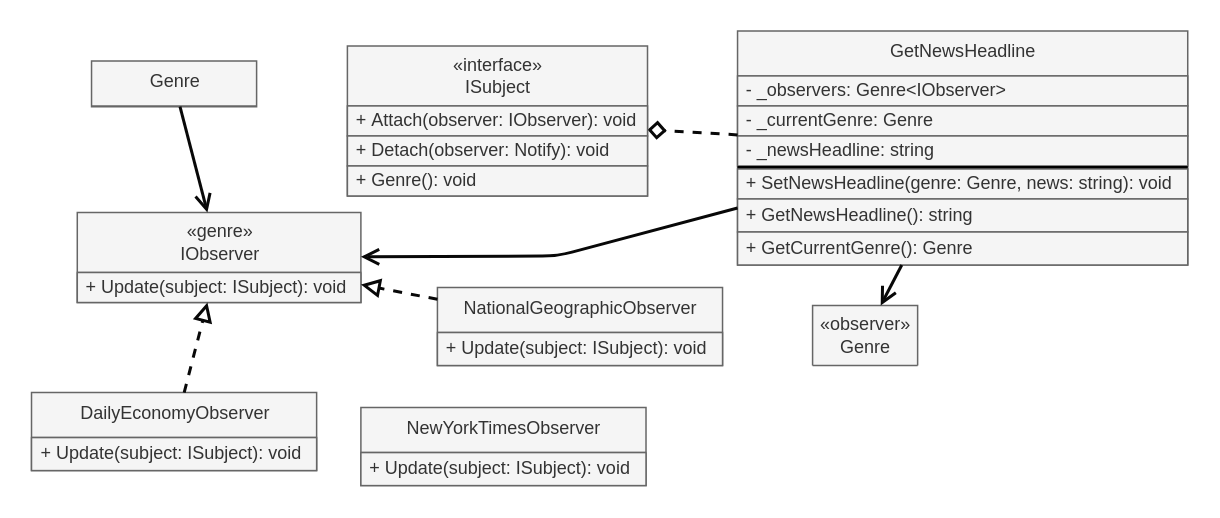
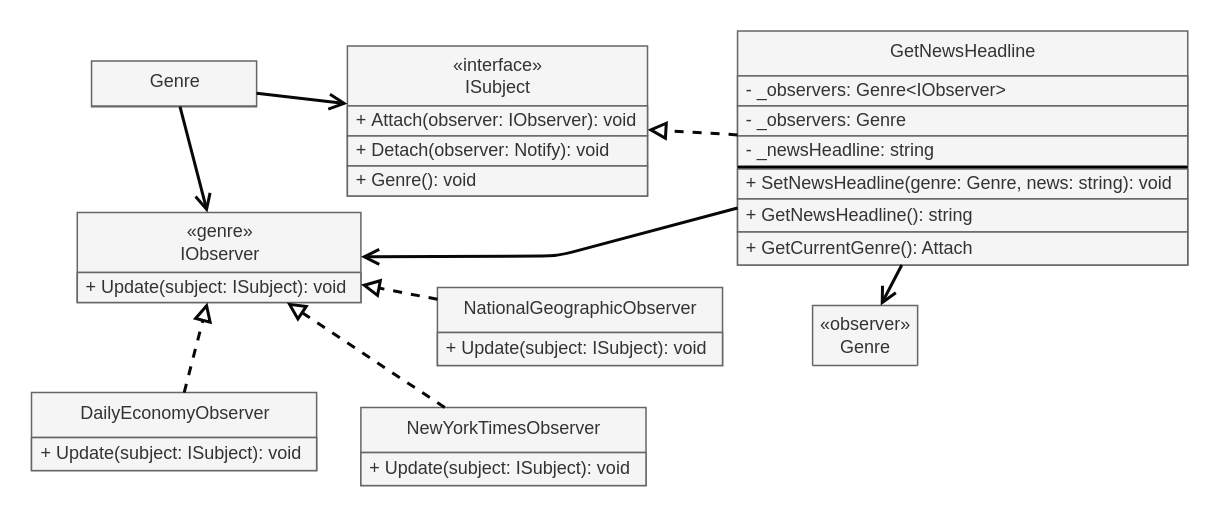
none -> (299, 98)
(850, 121) -> (835, 121)
(666, 131) -> (667, 131)
(873, 248) -> (878, 248)
none -> (375, 361)
